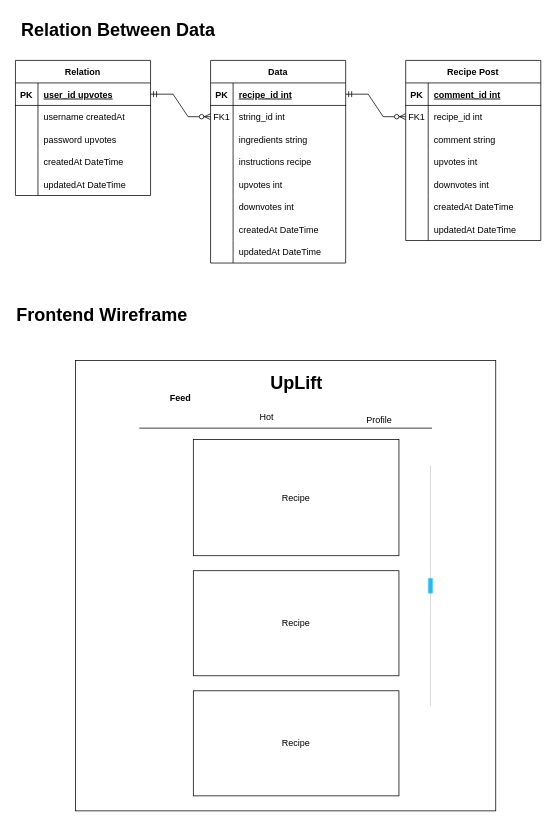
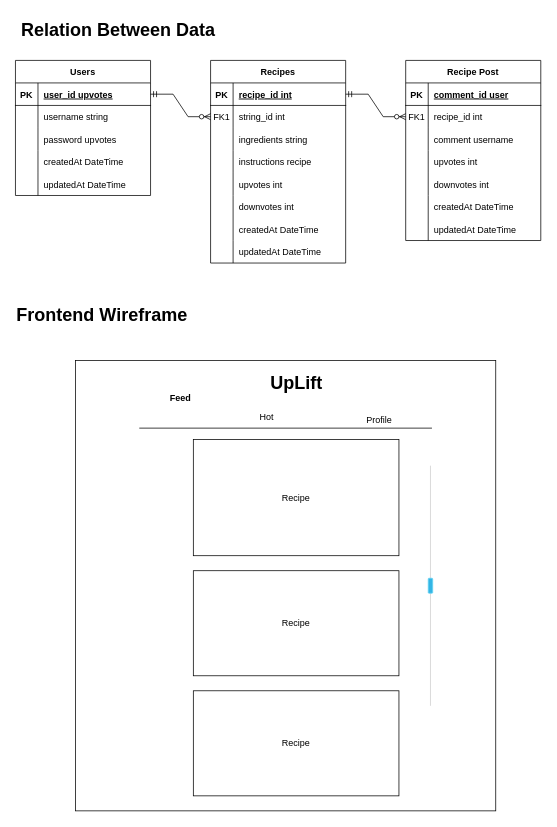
(83, 72) -> (83, 72)
(278, 72) -> (278, 72)
(465, 95) -> (469, 95)
(88, 117) -> (79, 117)
(466, 140) -> (473, 140)
